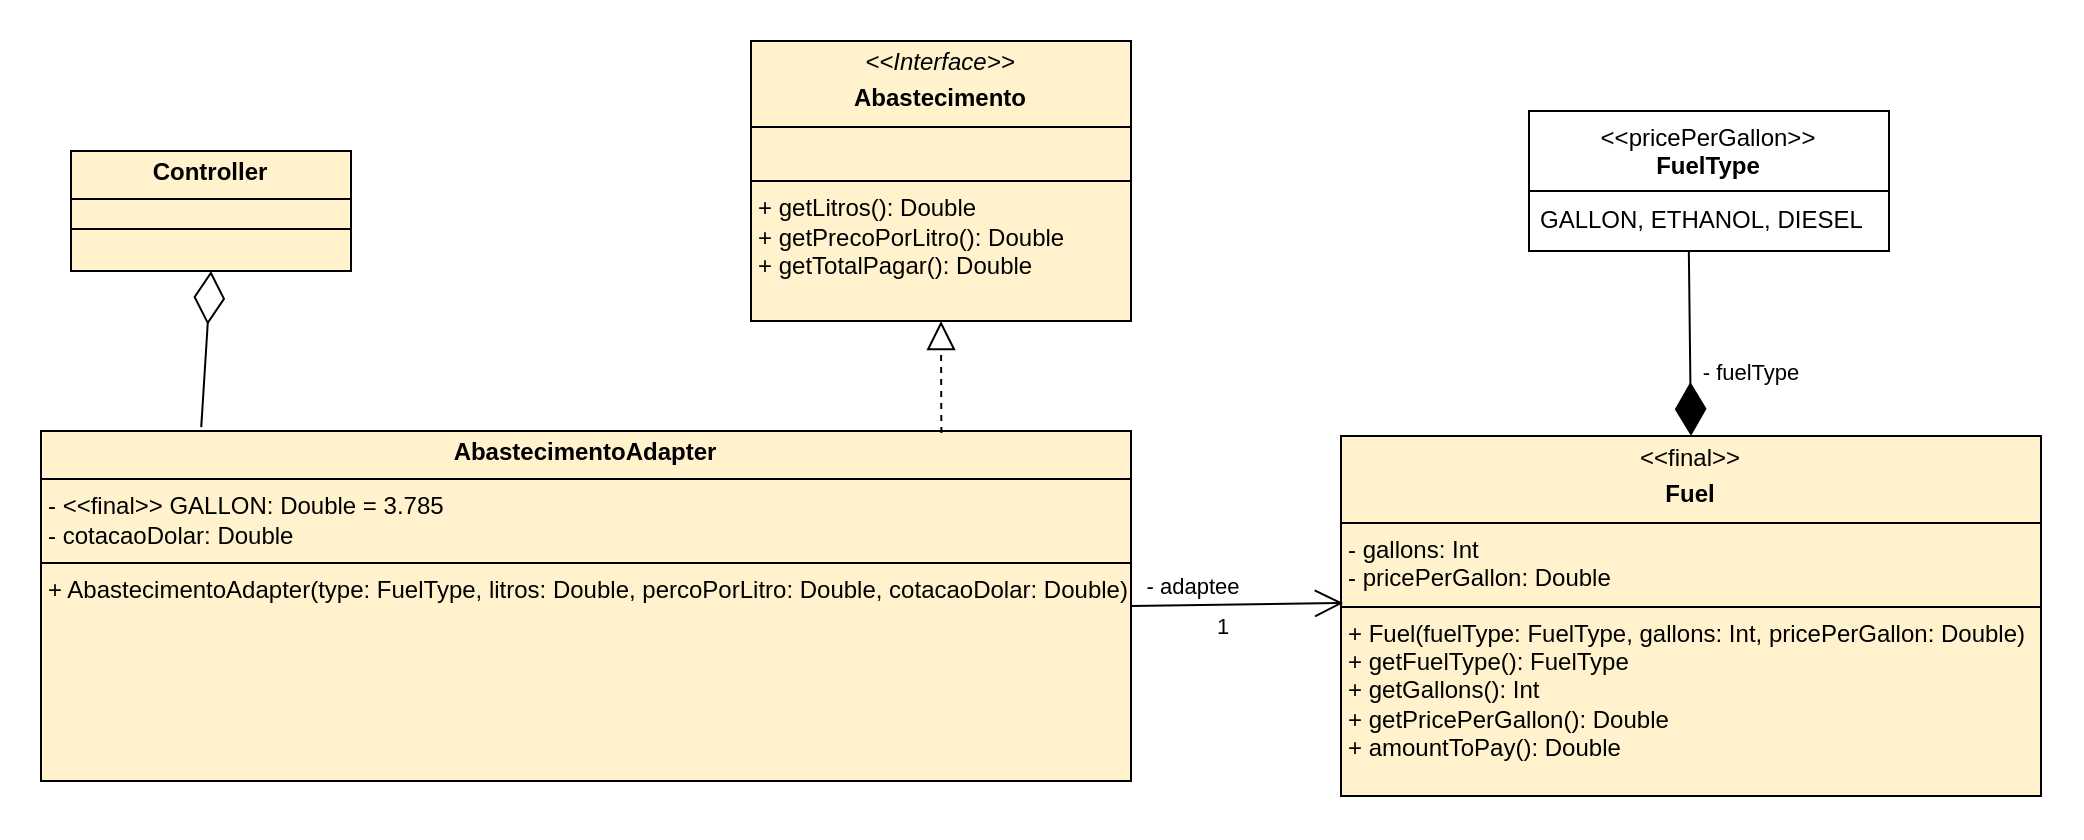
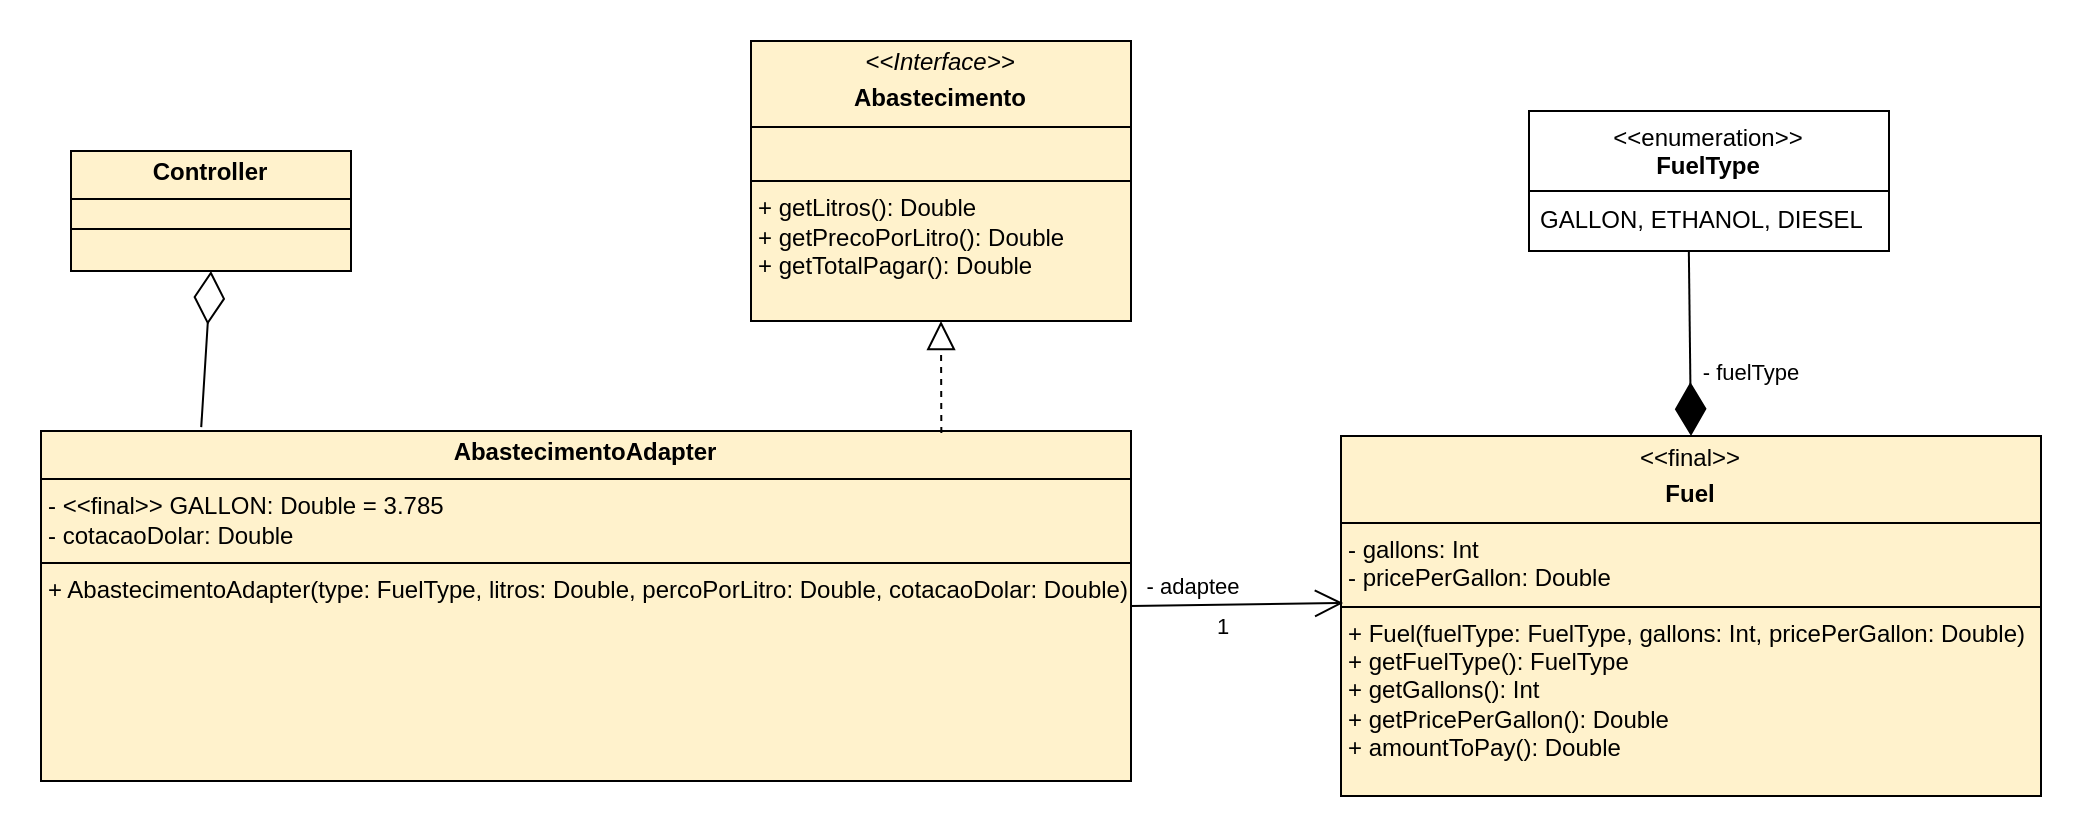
(1709, 154) -> (1709, 154)
